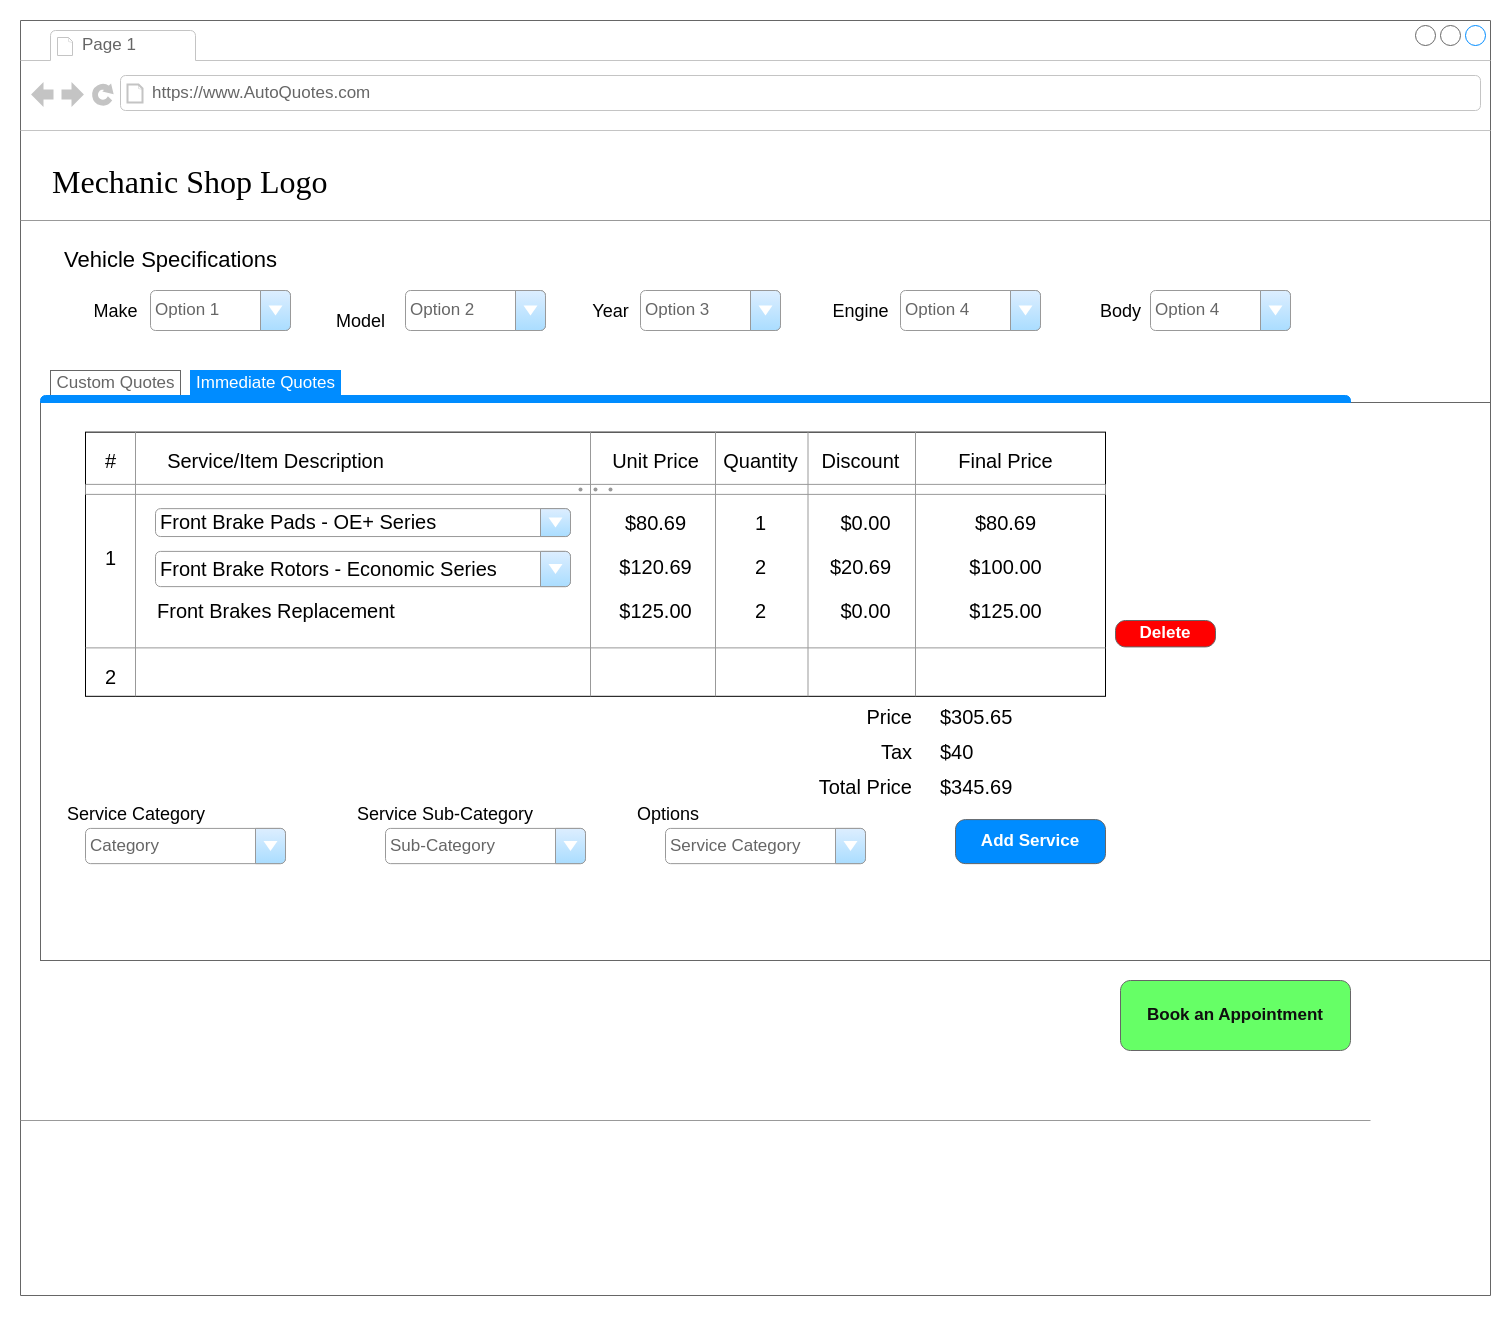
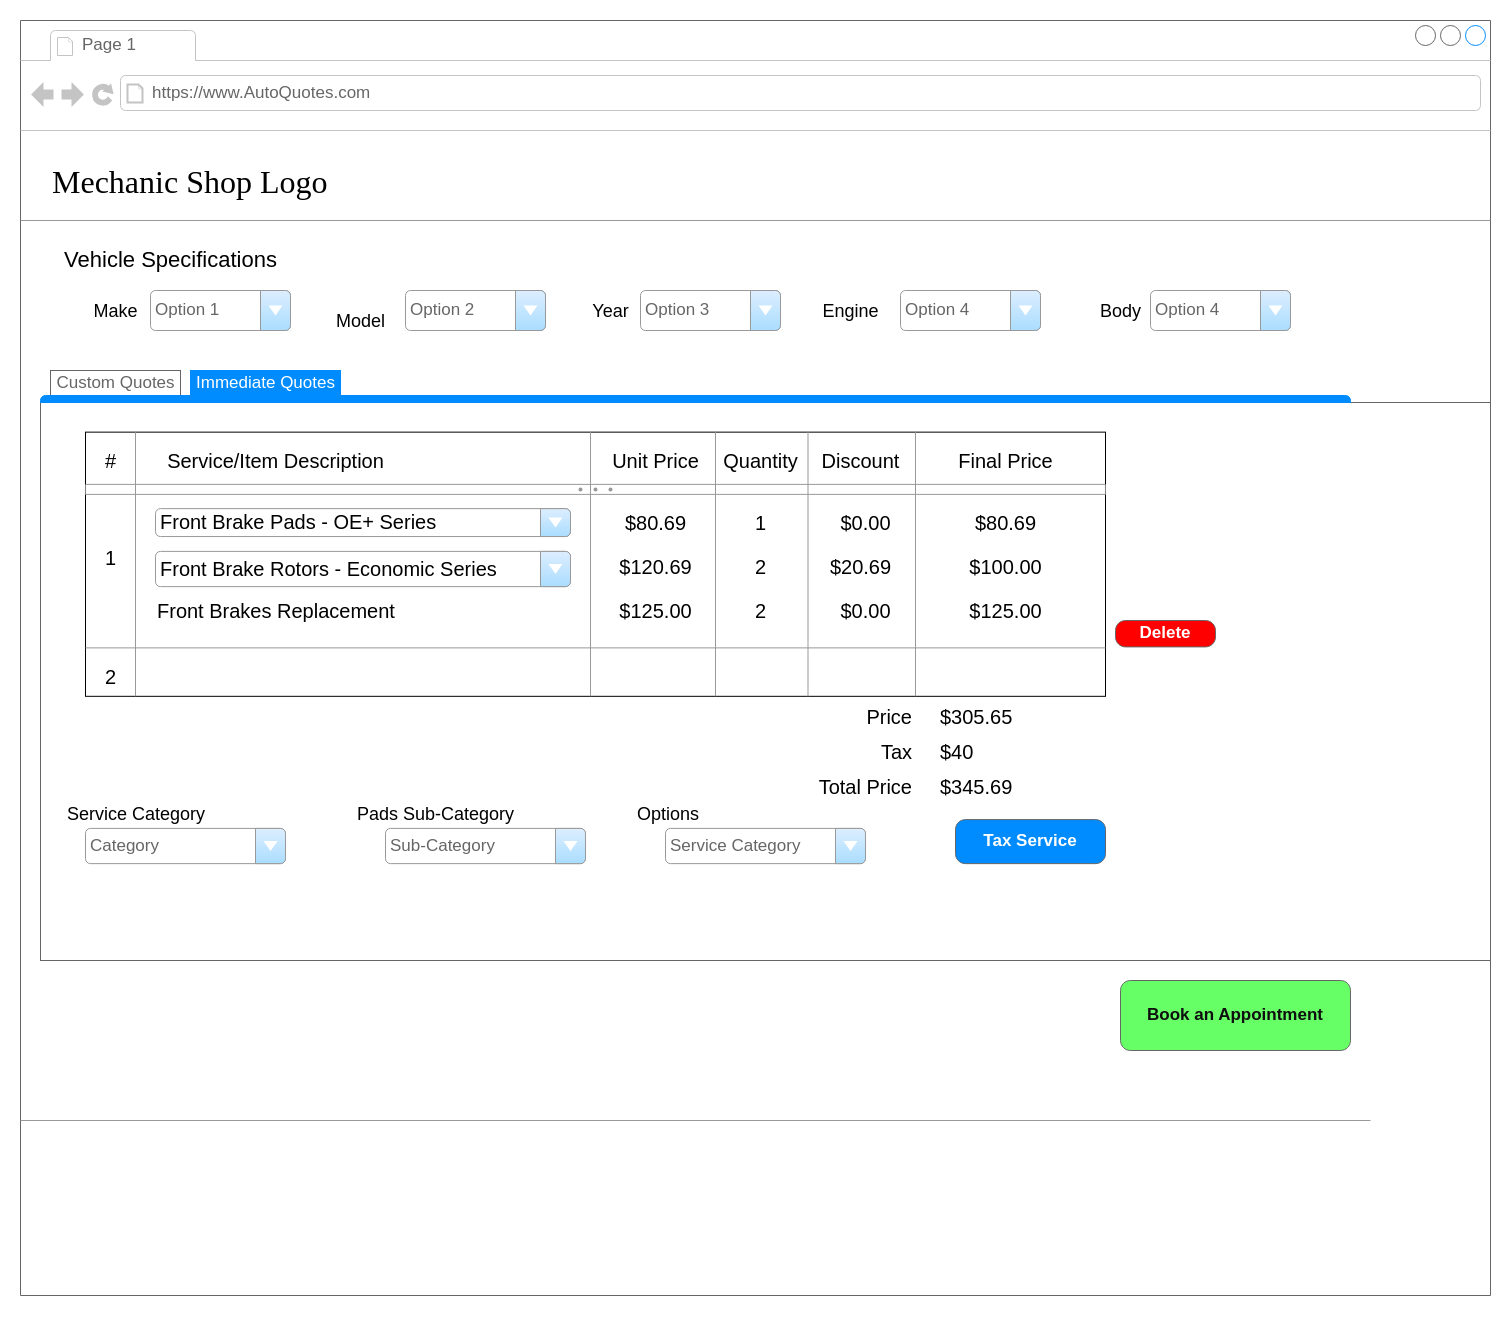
(861, 311) -> (851, 311)
(475, 814) -> (459, 814)
(1031, 842) -> (1031, 842)
